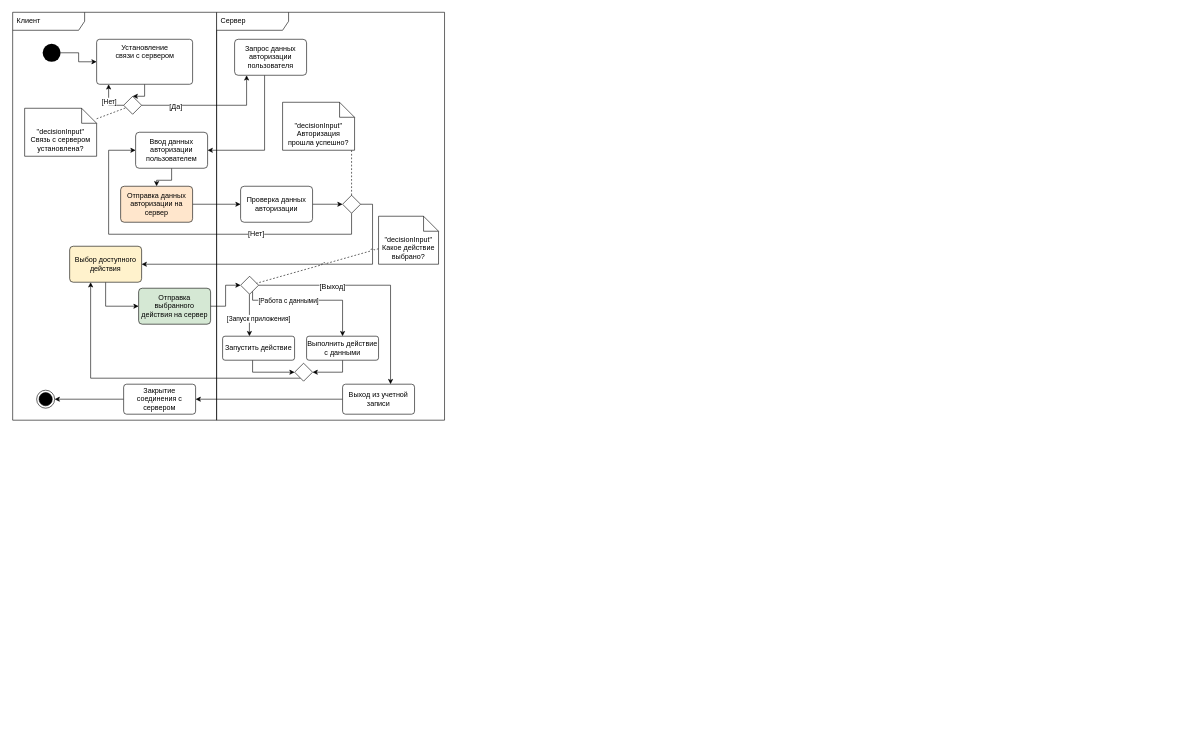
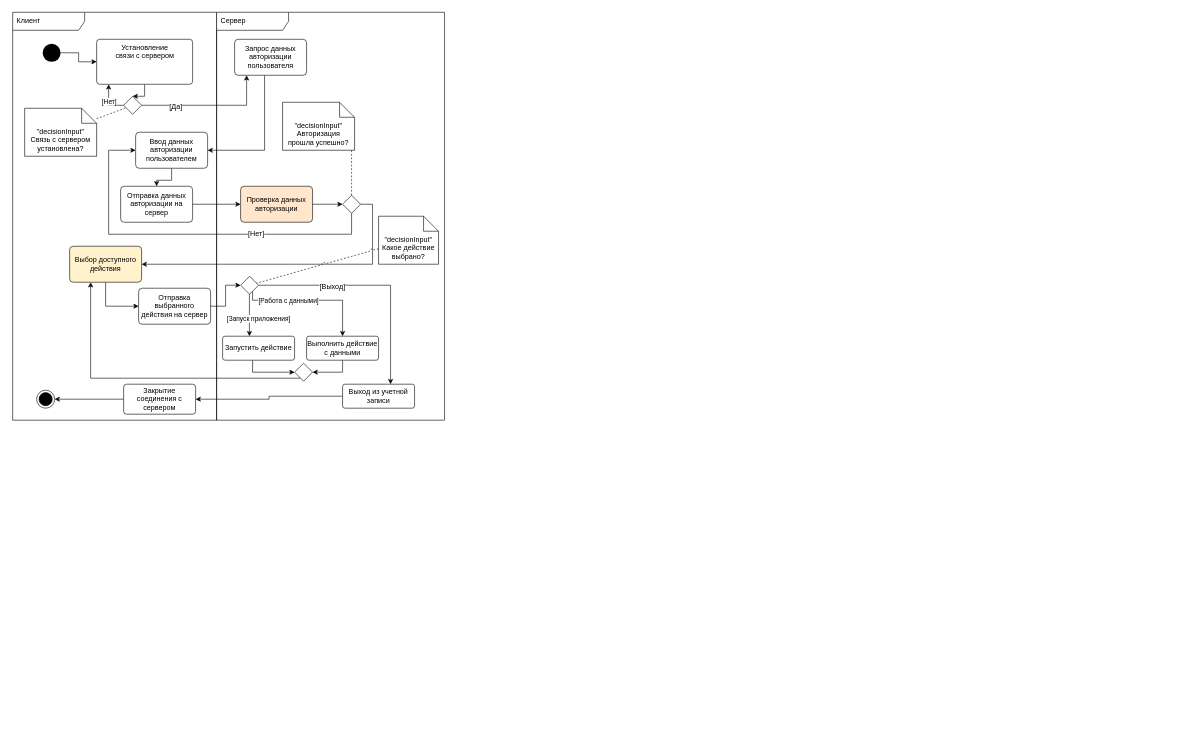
(156, 204) -> (156, 204)
(276, 204) -> (276, 204)
(174, 306) -> (174, 306)
(378, 399) -> (378, 396)
